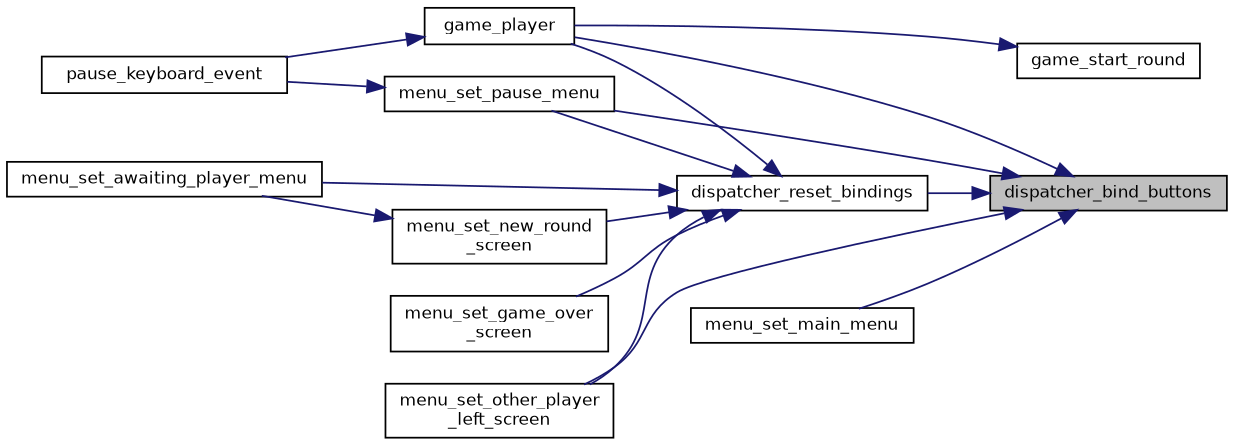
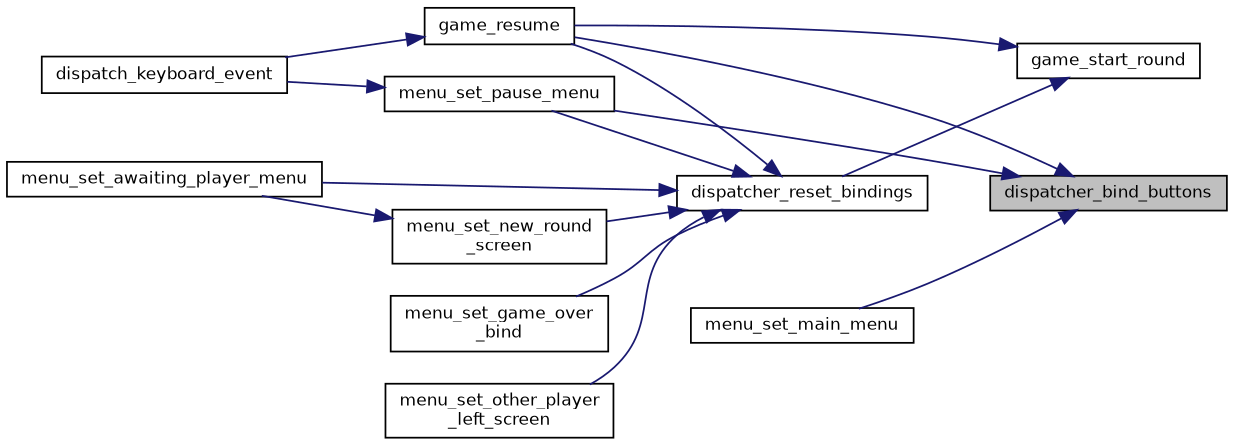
(499, 26) -> (499, 26)
(164, 75) -> (164, 75)
(950, 193) -> (942, 133)
(774, 263) -> none
(499, 324) -> (499, 324)
